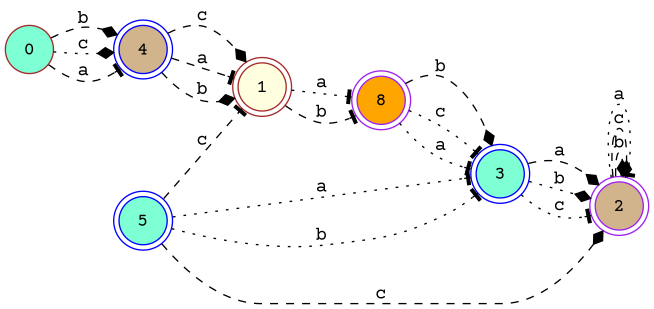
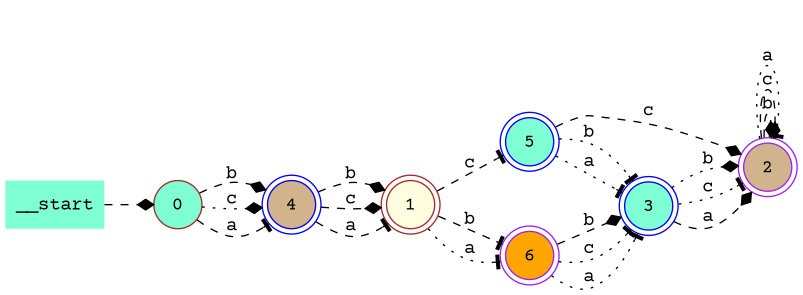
(381, 100) -> (530, 255)
(200, 156) -> (467, 175)
none -> (55, 205)
